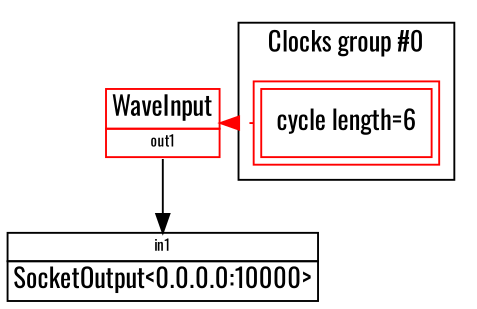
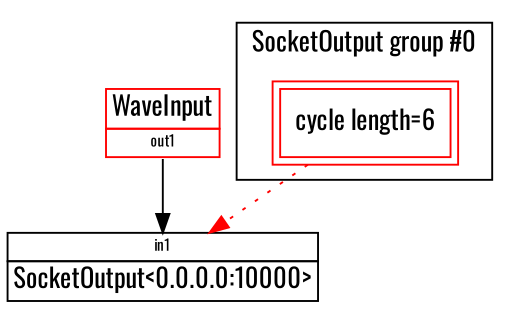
(346, 44) -> (364, 44)
(246, 123) -> (267, 193)
